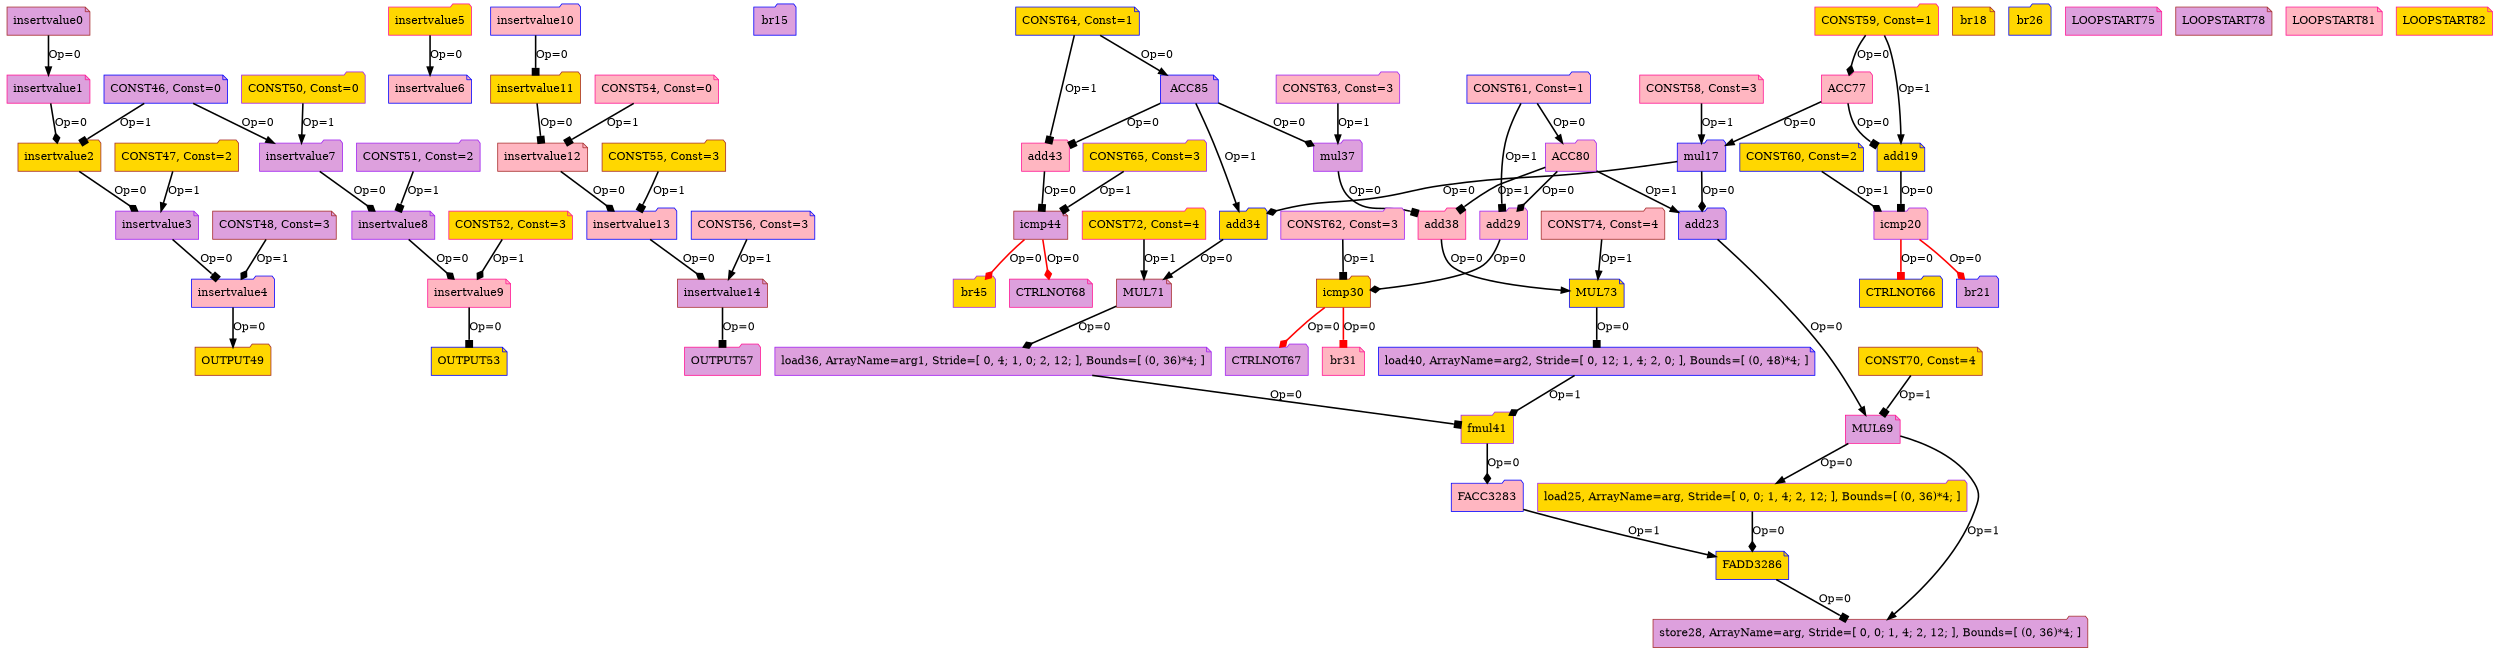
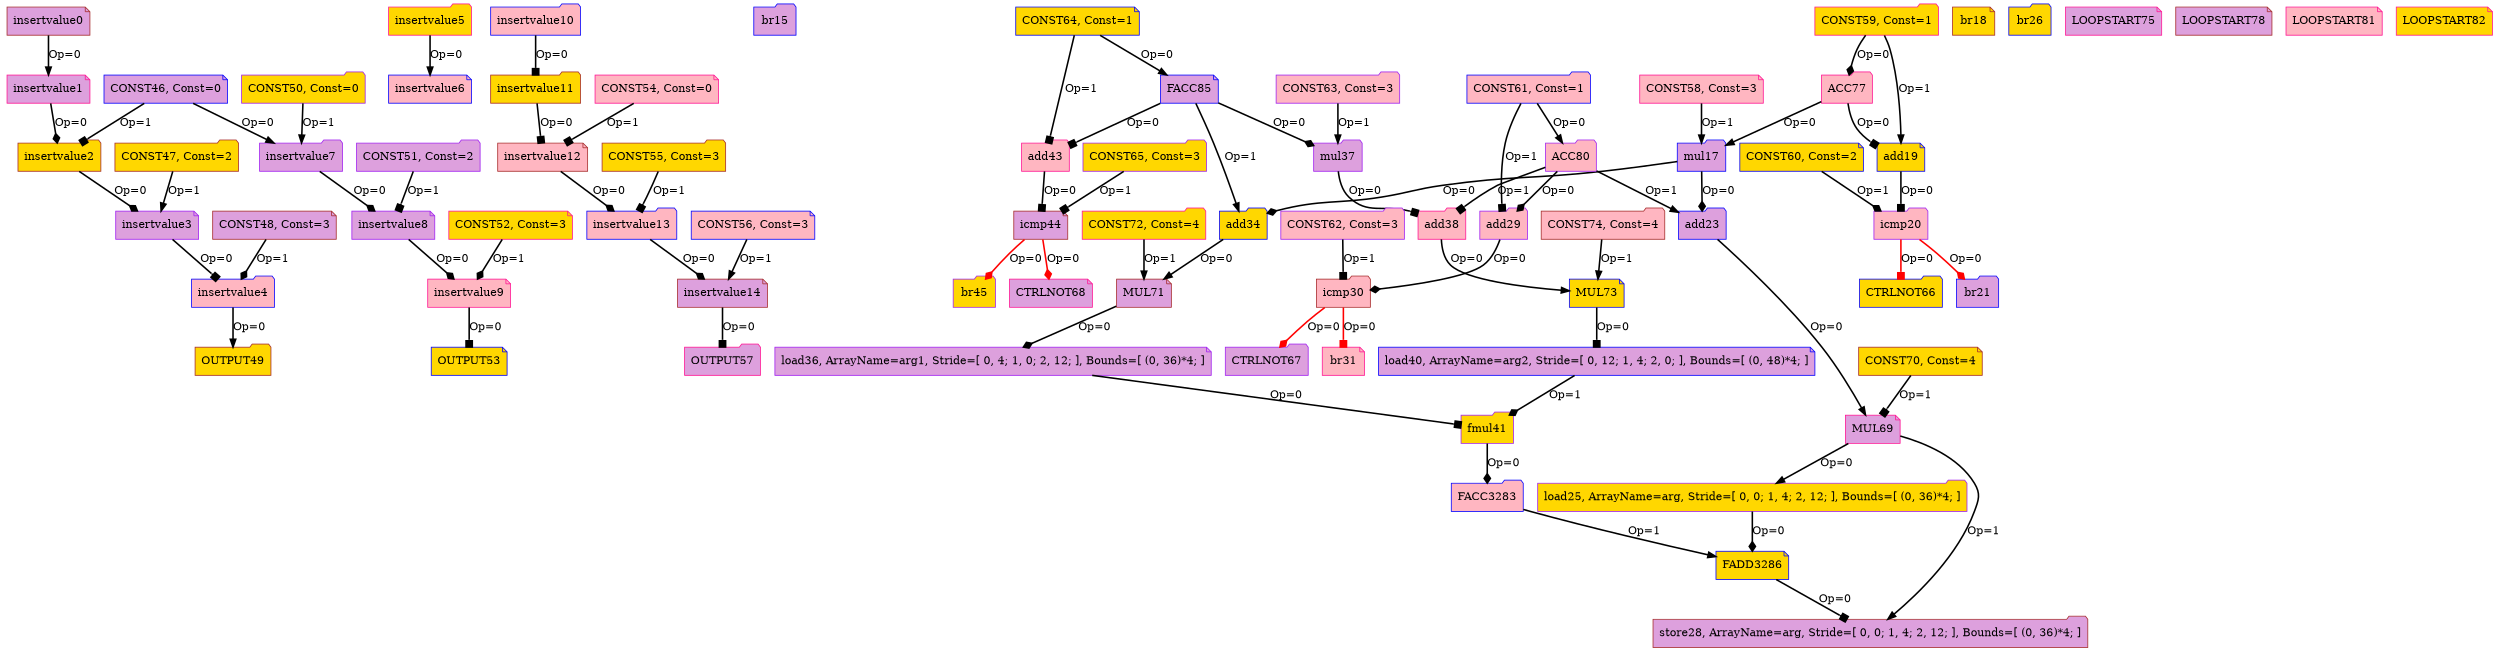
(1189, 89) -> (1189, 89)
(1343, 293) -> (1343, 293)
